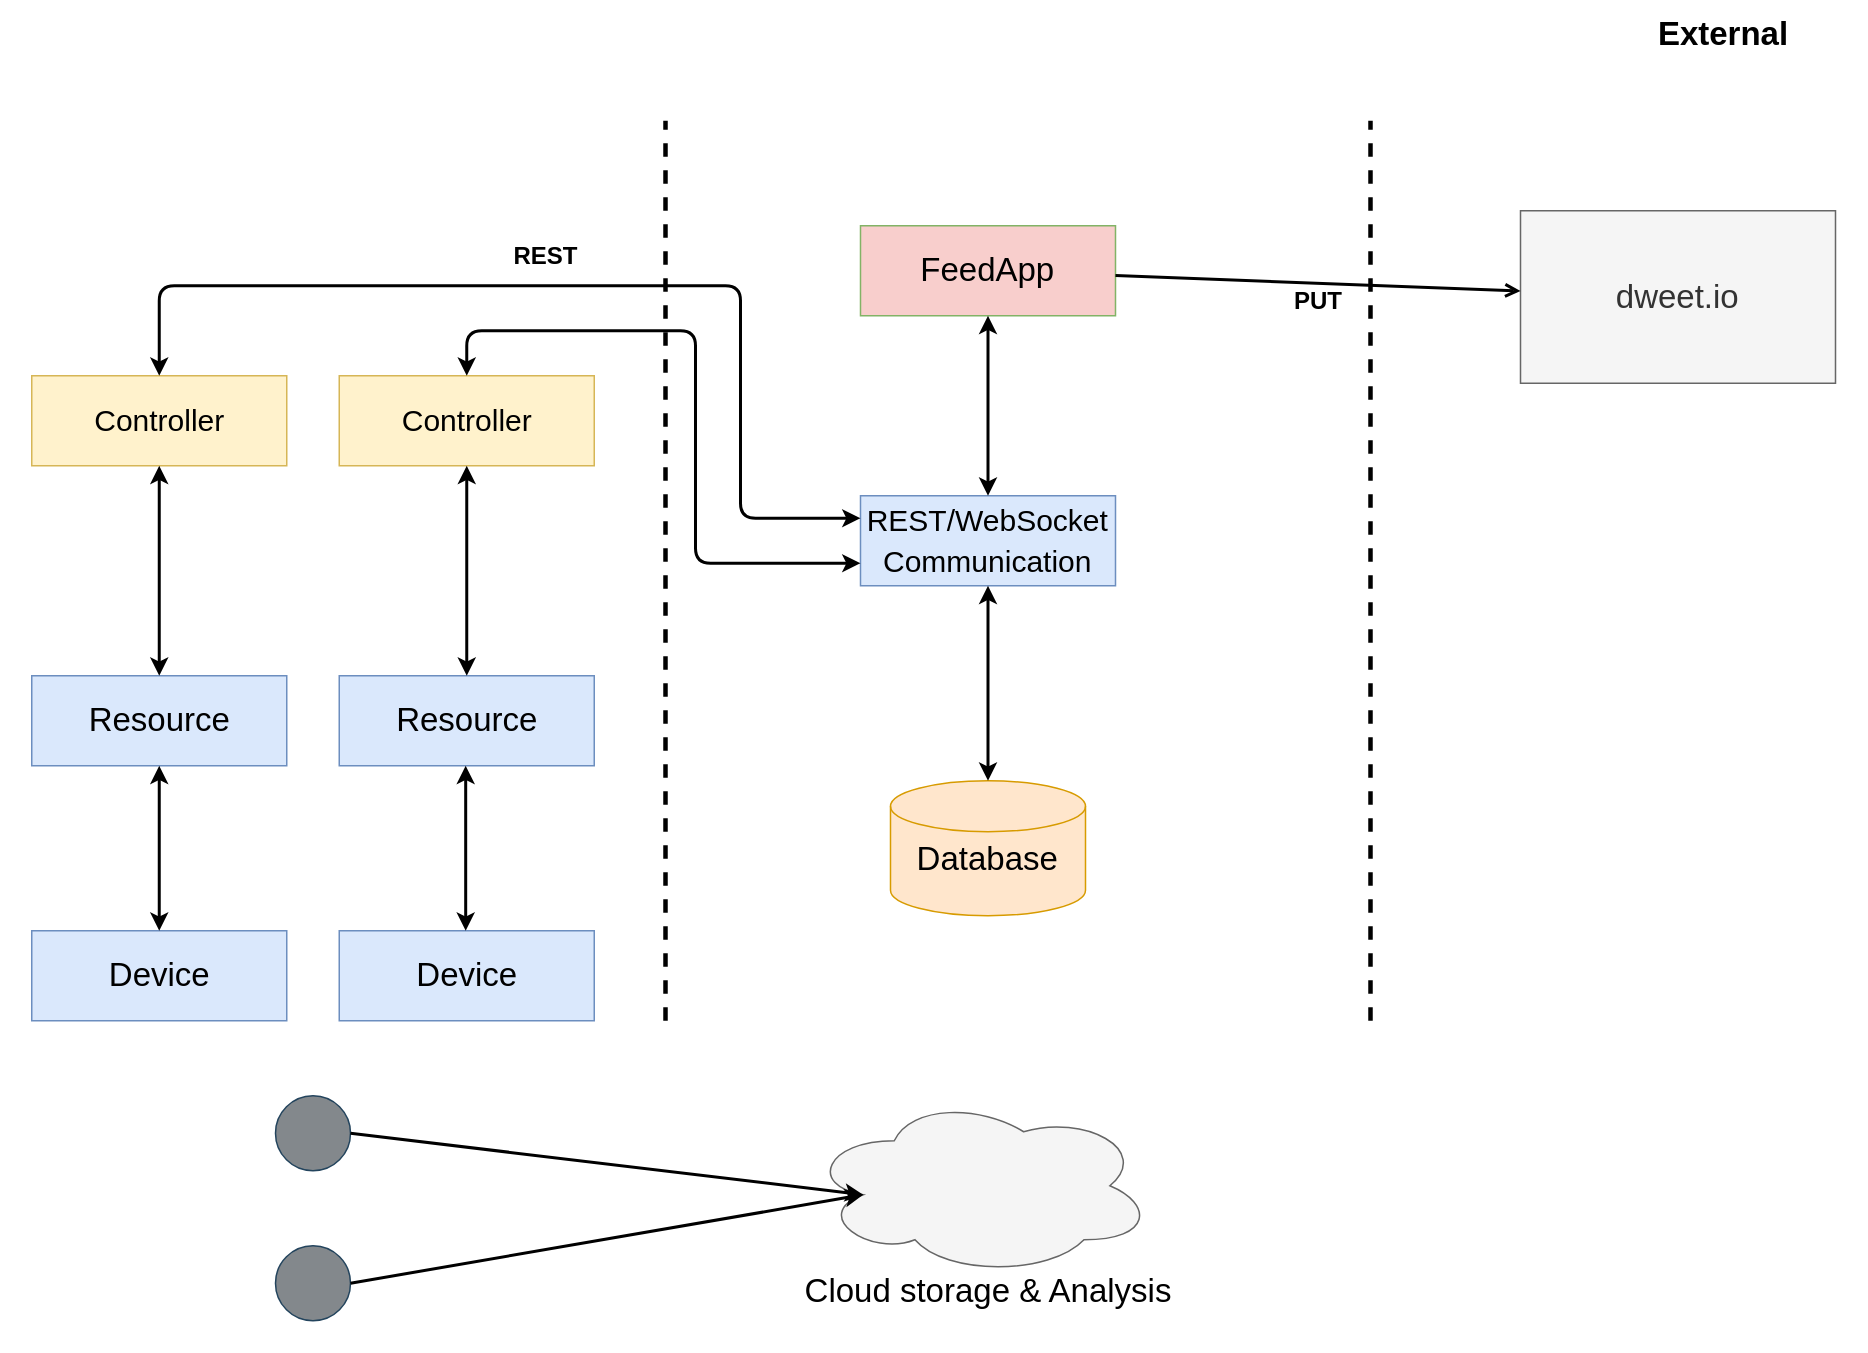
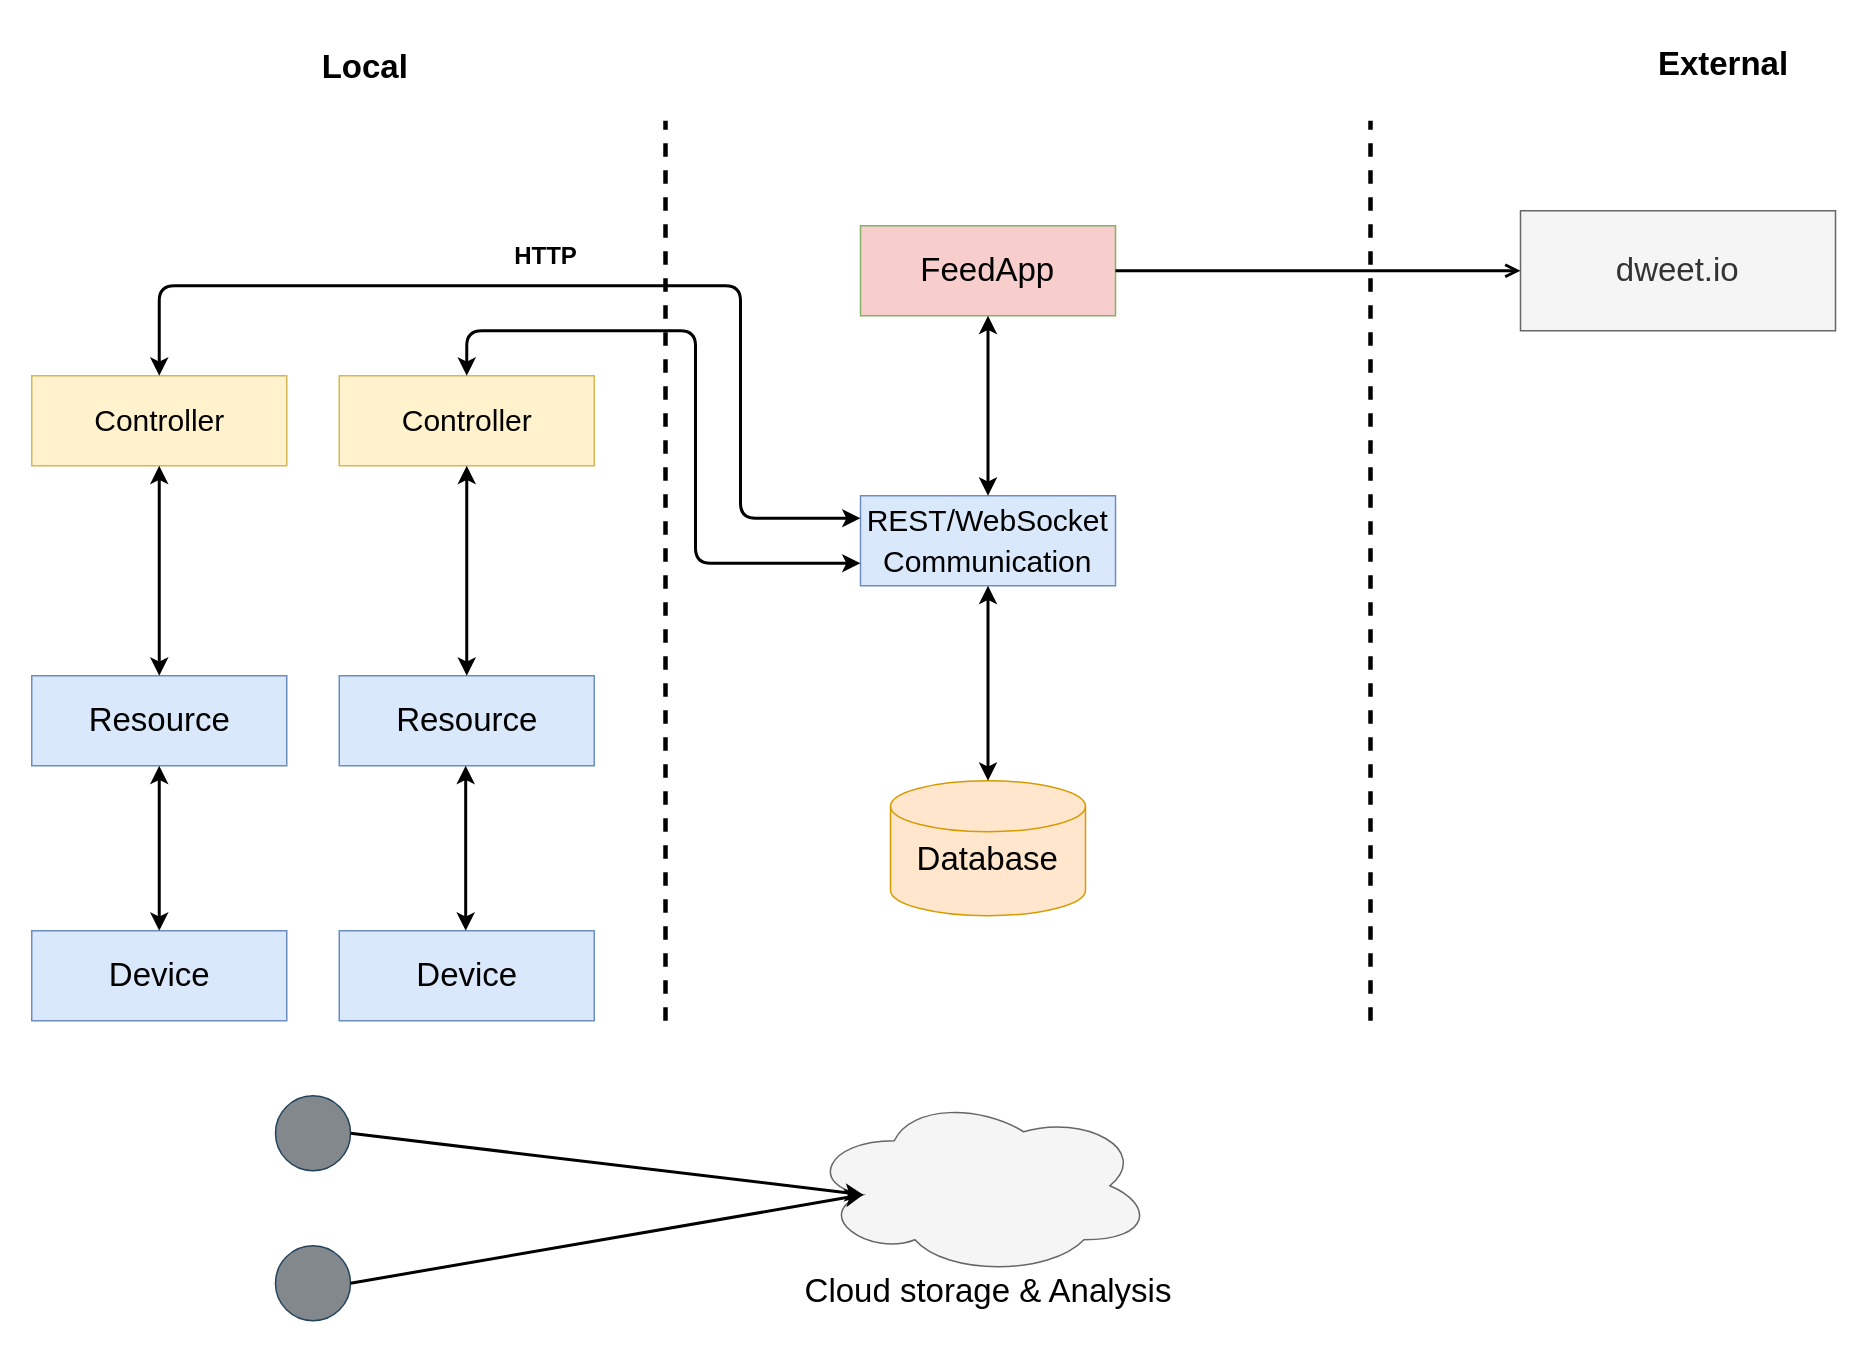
(1723, 35) -> (1723, 65)
none -> (365, 68)
(546, 256) -> (546, 256)
(1678, 297) -> (1678, 271)
(1318, 301) -> none
